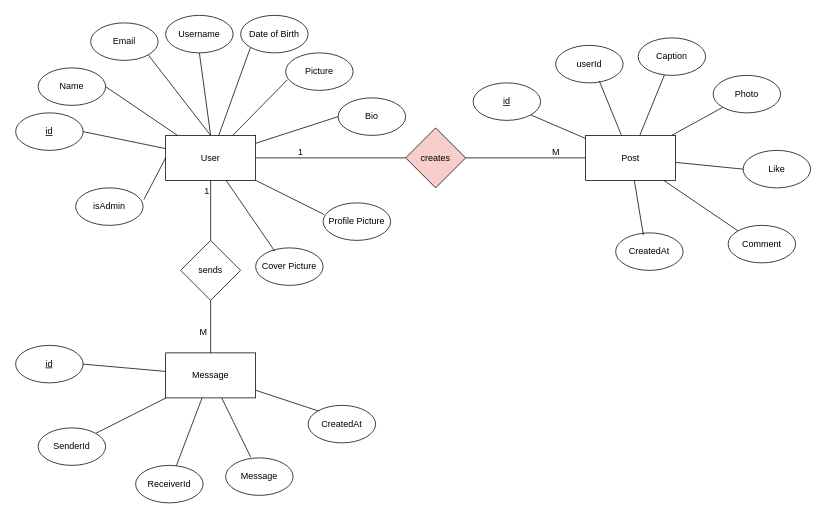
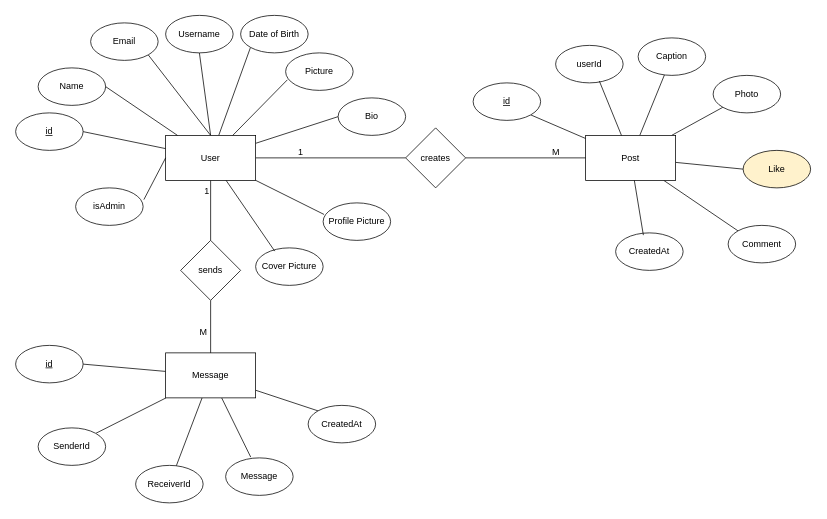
(435, 158) -> (435, 158)
(777, 169) -> (777, 169)
